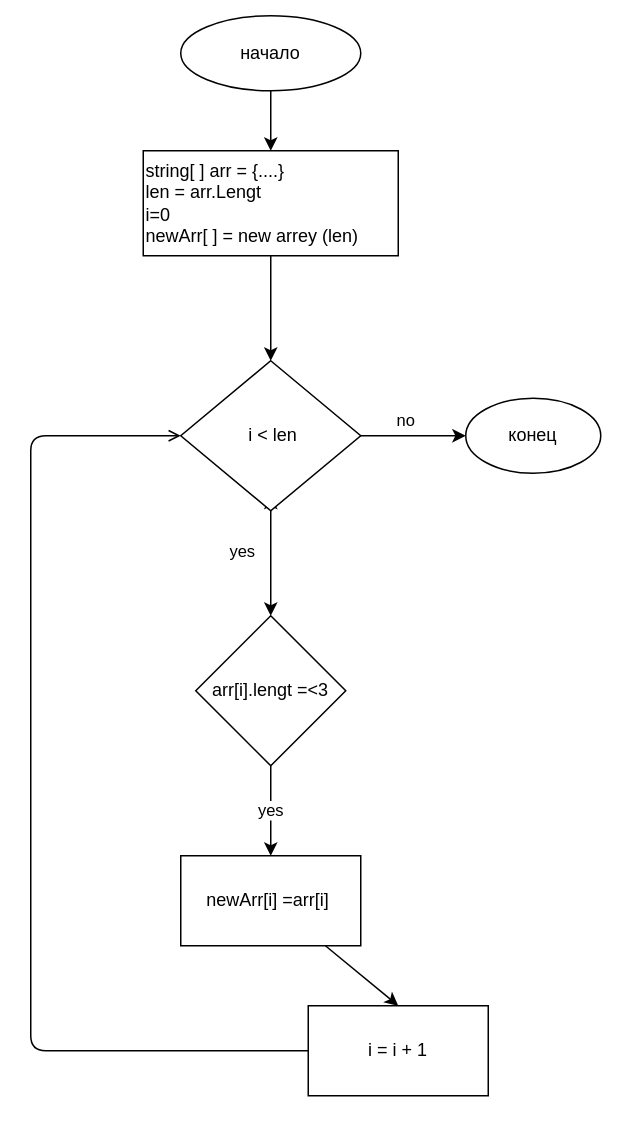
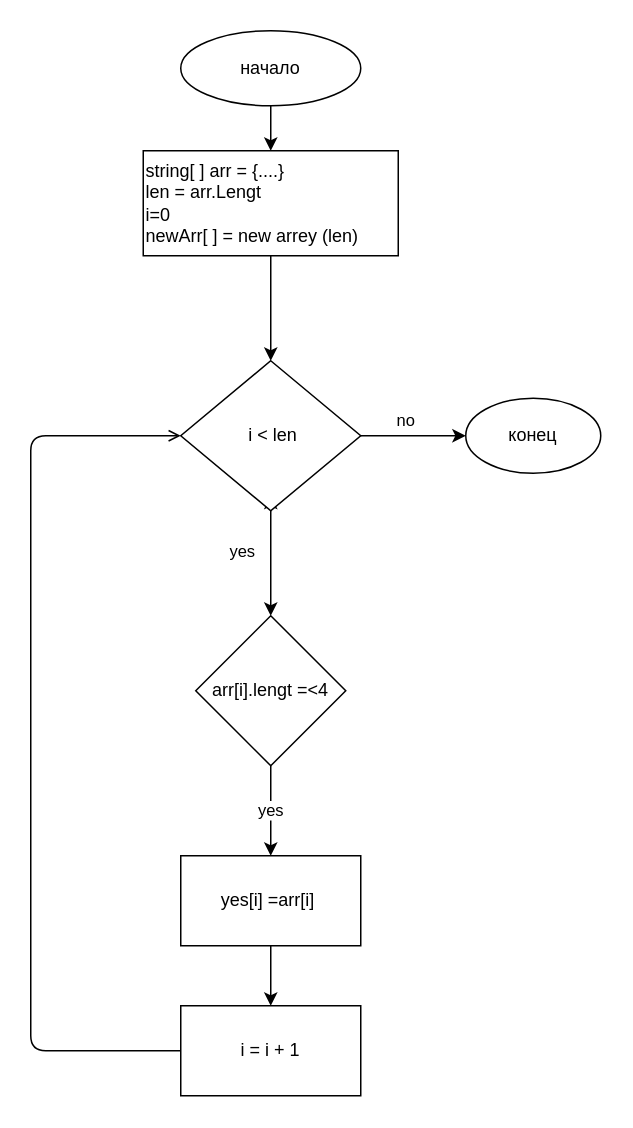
(271, 53) -> (271, 68)
(271, 691) -> (271, 691)
(271, 901) -> (271, 901)
(398, 1051) -> (271, 1051)
